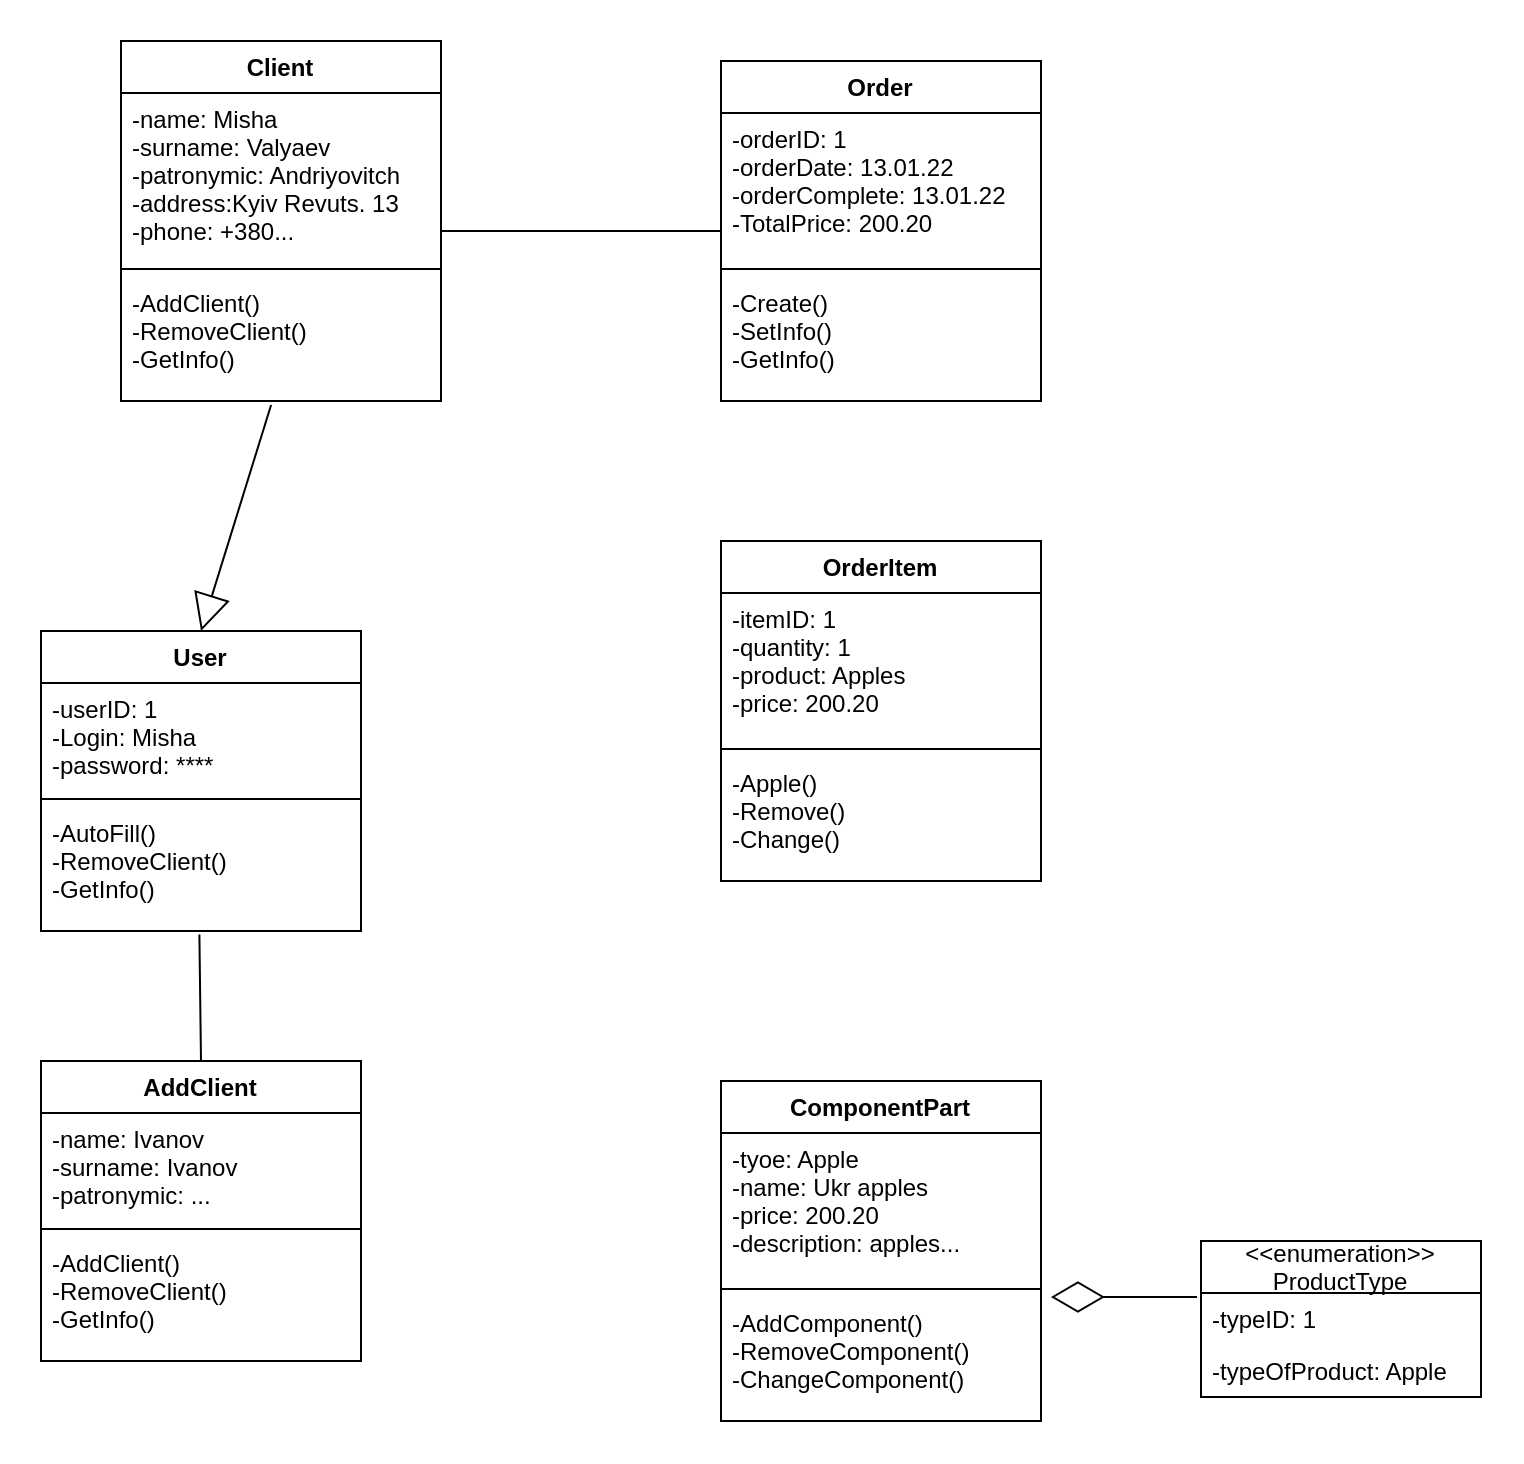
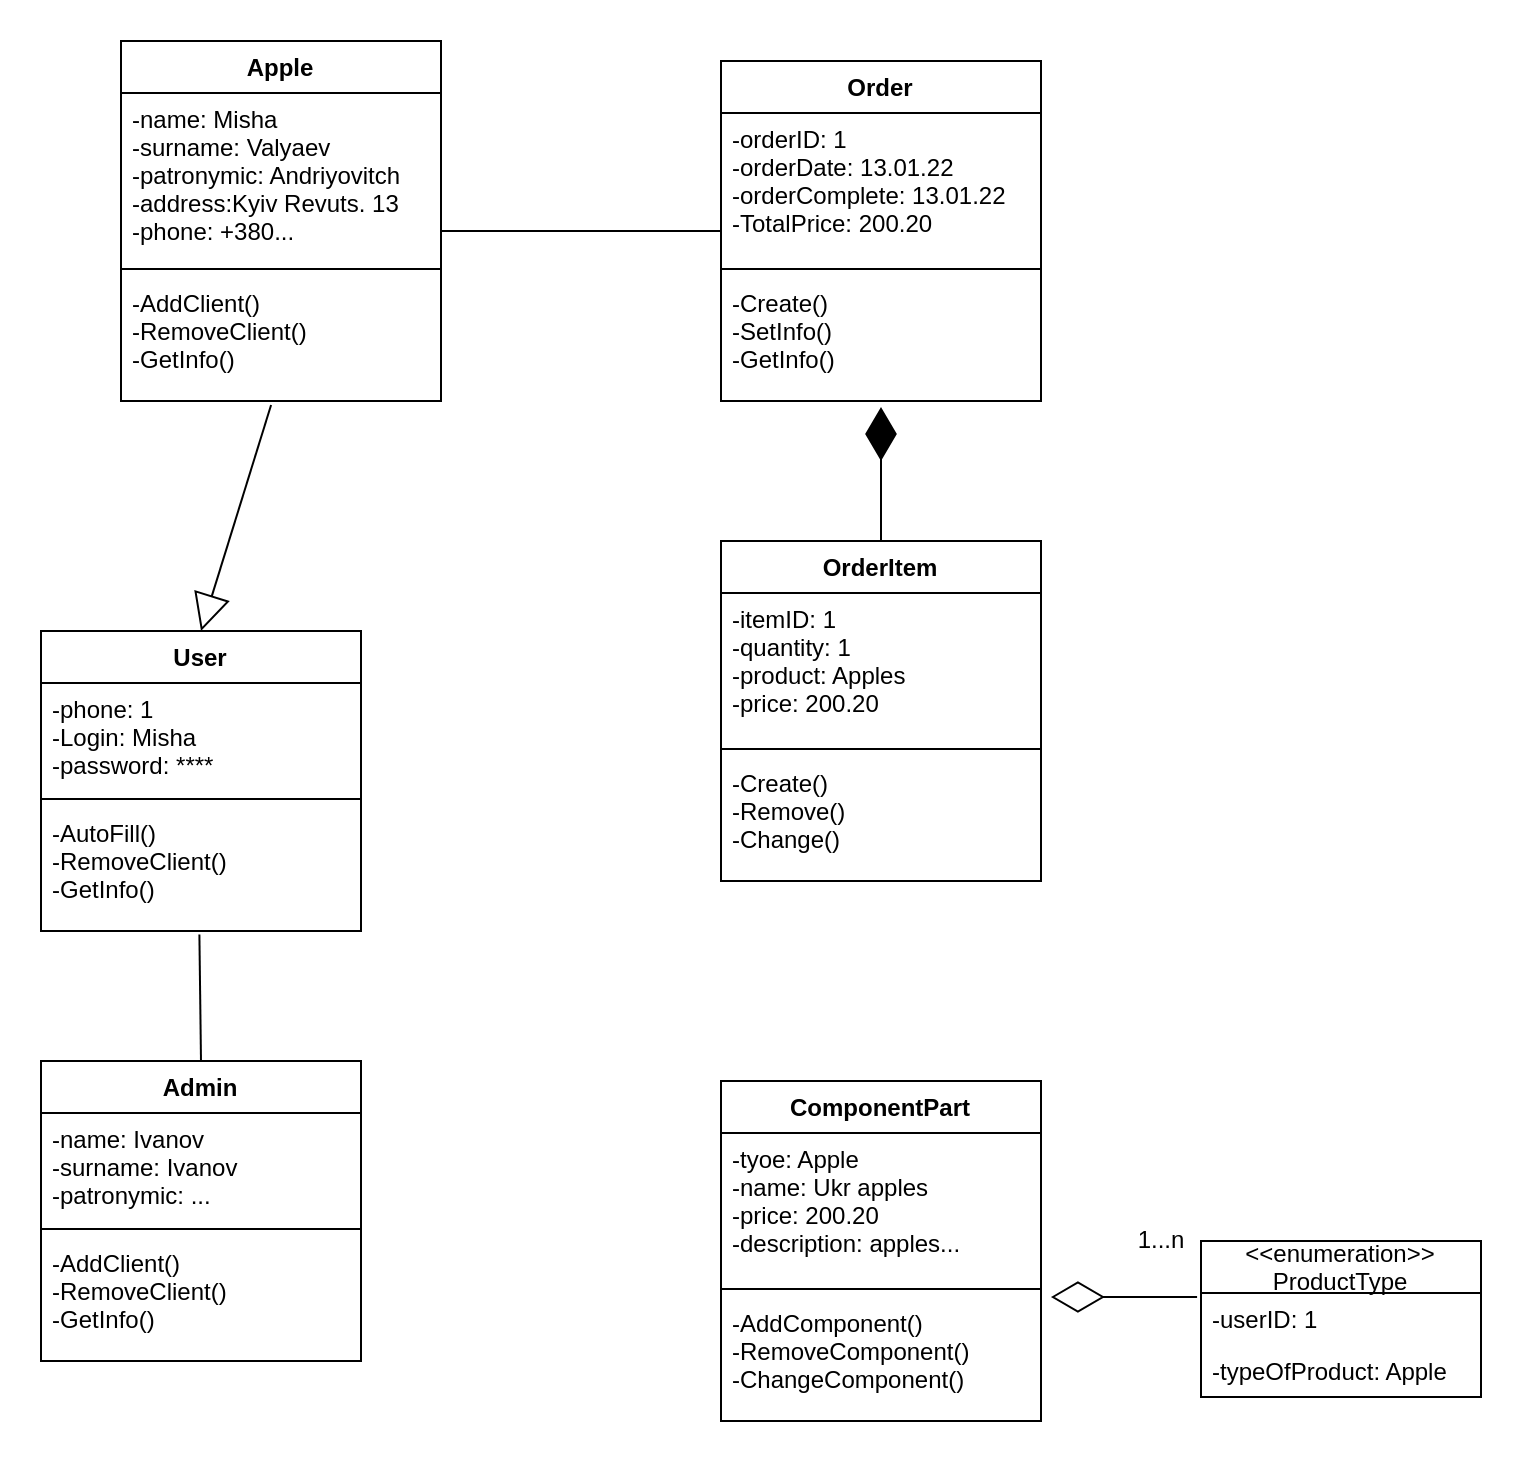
(280, 68) -> (280, 68)
none -> (881, 500)
(113, 710) -> (106, 710)
(783, 784) -> (792, 784)
(200, 1088) -> (200, 1088)
none -> (1161, 1241)
(1273, 1320) -> (1273, 1320)
